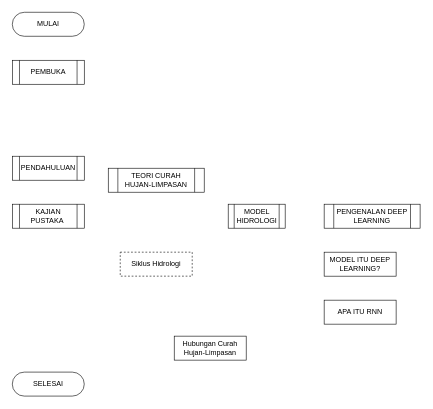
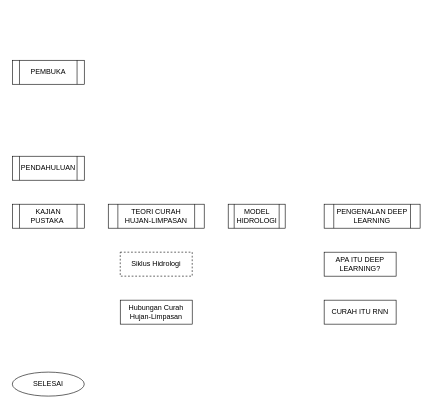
(48, 24) -> none
(156, 180) -> (156, 216)
(360, 264) -> (360, 264)
(360, 312) -> (360, 312)
(210, 348) -> (156, 312)
(48, 384) -> (48, 384)
